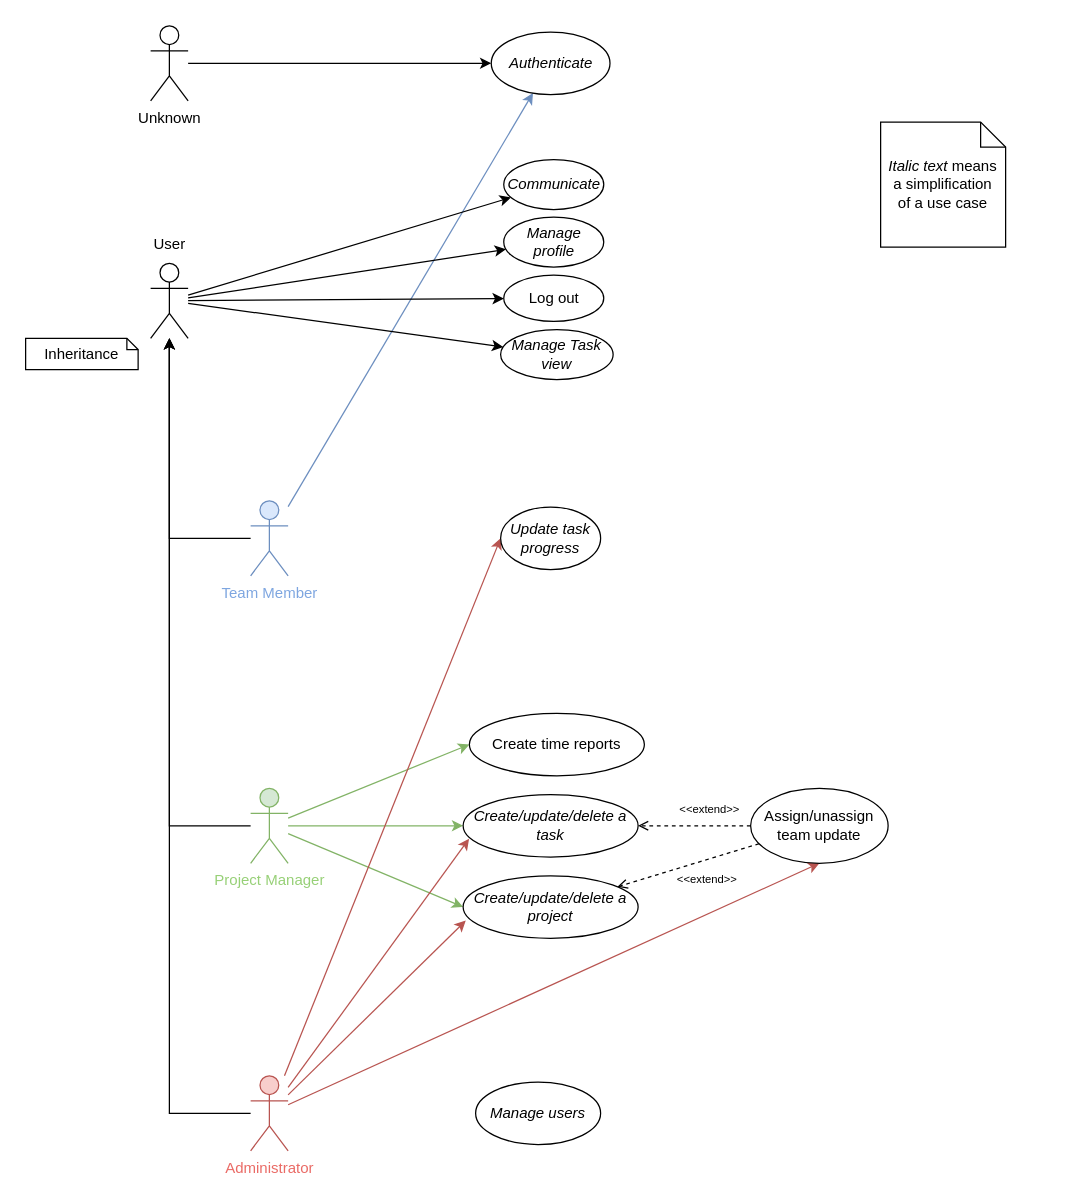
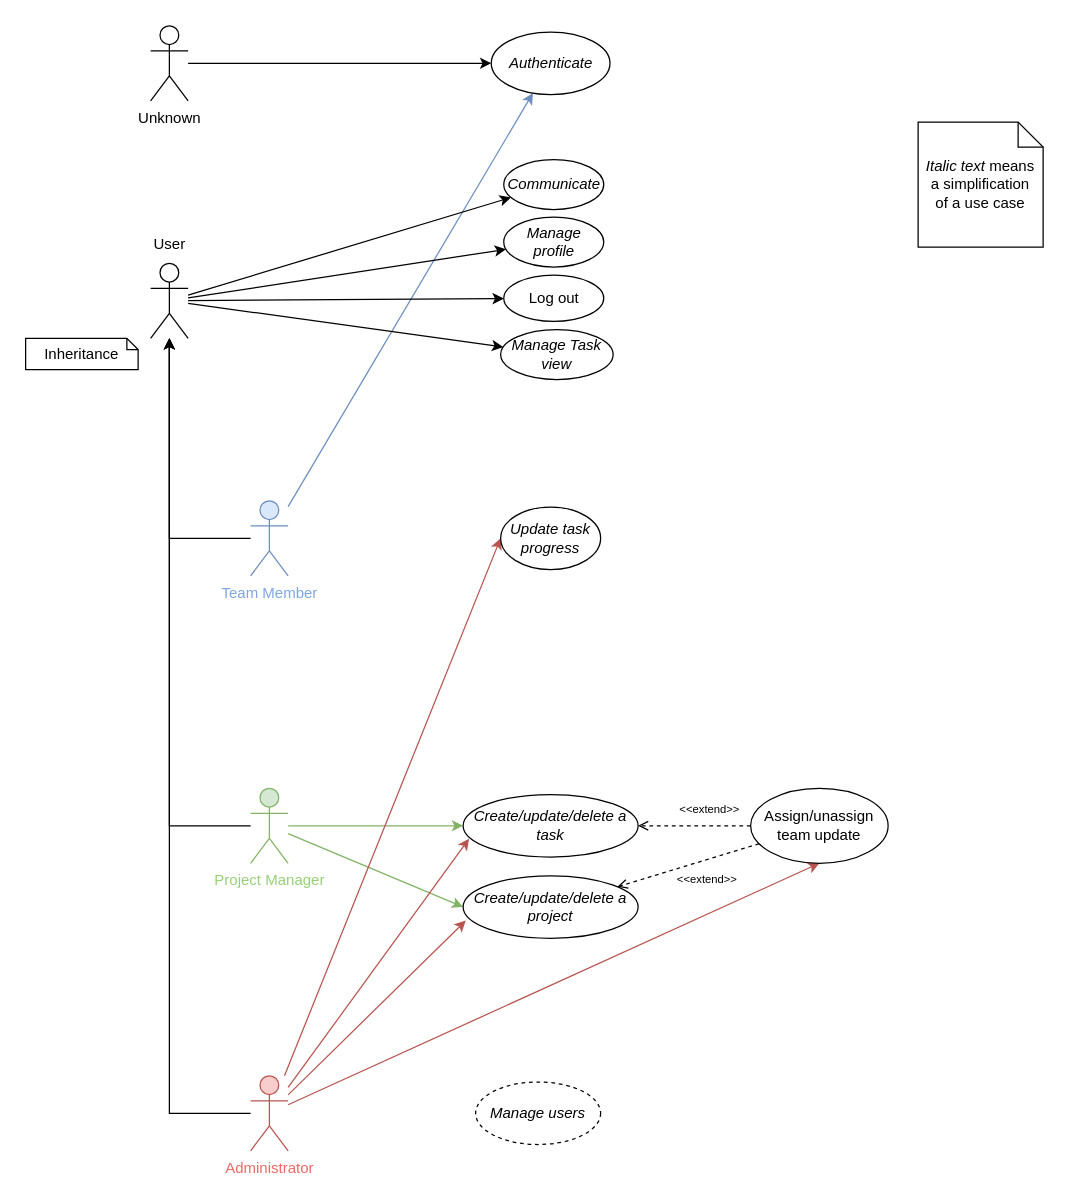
(943, 184) -> (981, 184)
(557, 744) -> none
(375, 783) -> none
(538, 1113) -> (538, 1113)
